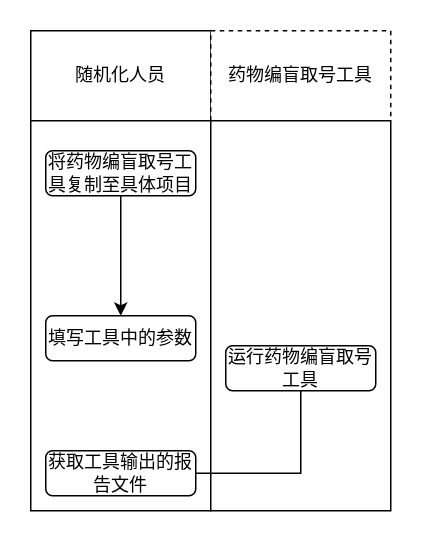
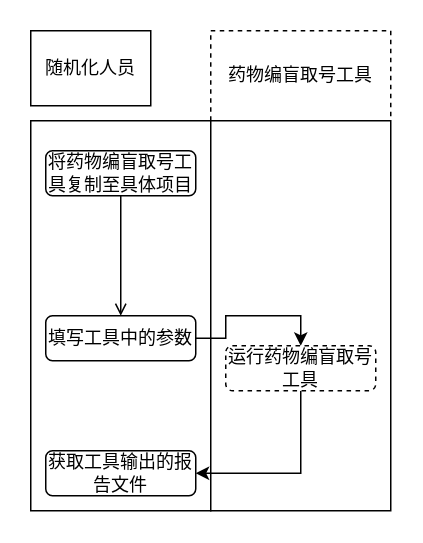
(121, 76) -> (91, 68)
(121, 304) -> (121, 306)
none -> (247, 316)
(301, 368) -> (301, 368)
(202, 473) -> (207, 473)
